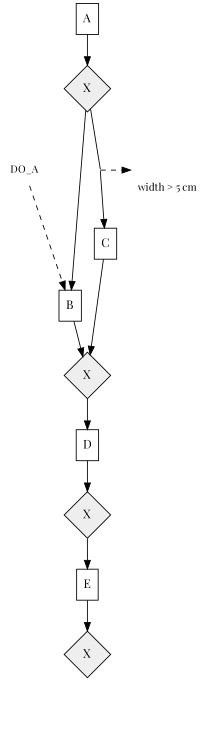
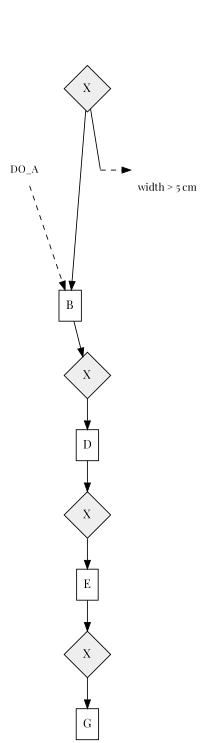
(87, 19) -> none
(105, 244) -> none
none -> (87, 724)
